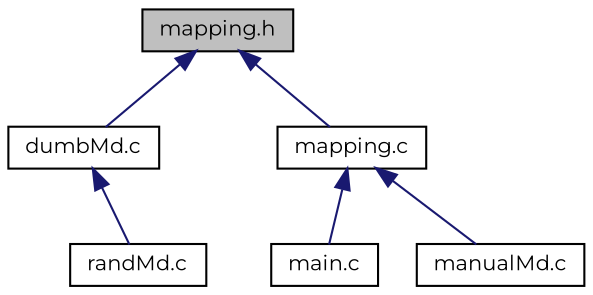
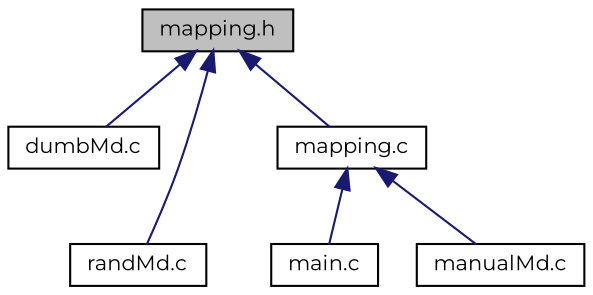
(116, 216) -> (181, 159)
